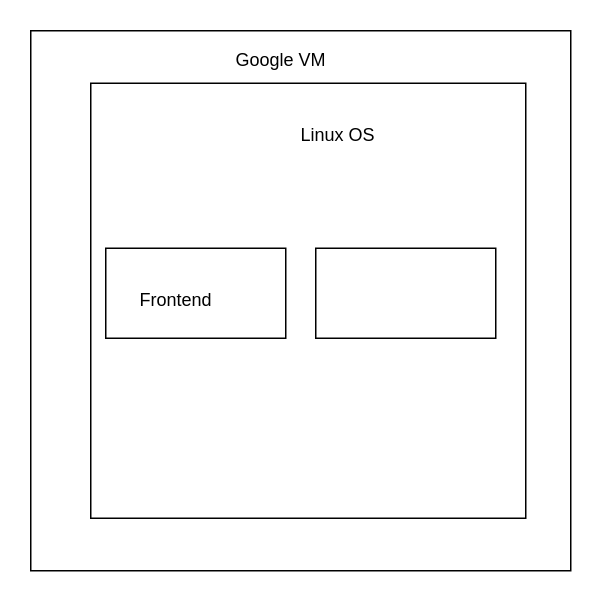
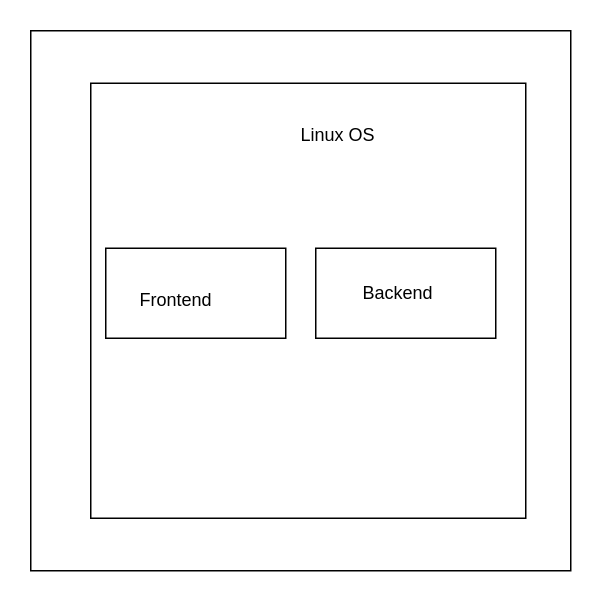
(281, 61) -> none
none -> (398, 293)
